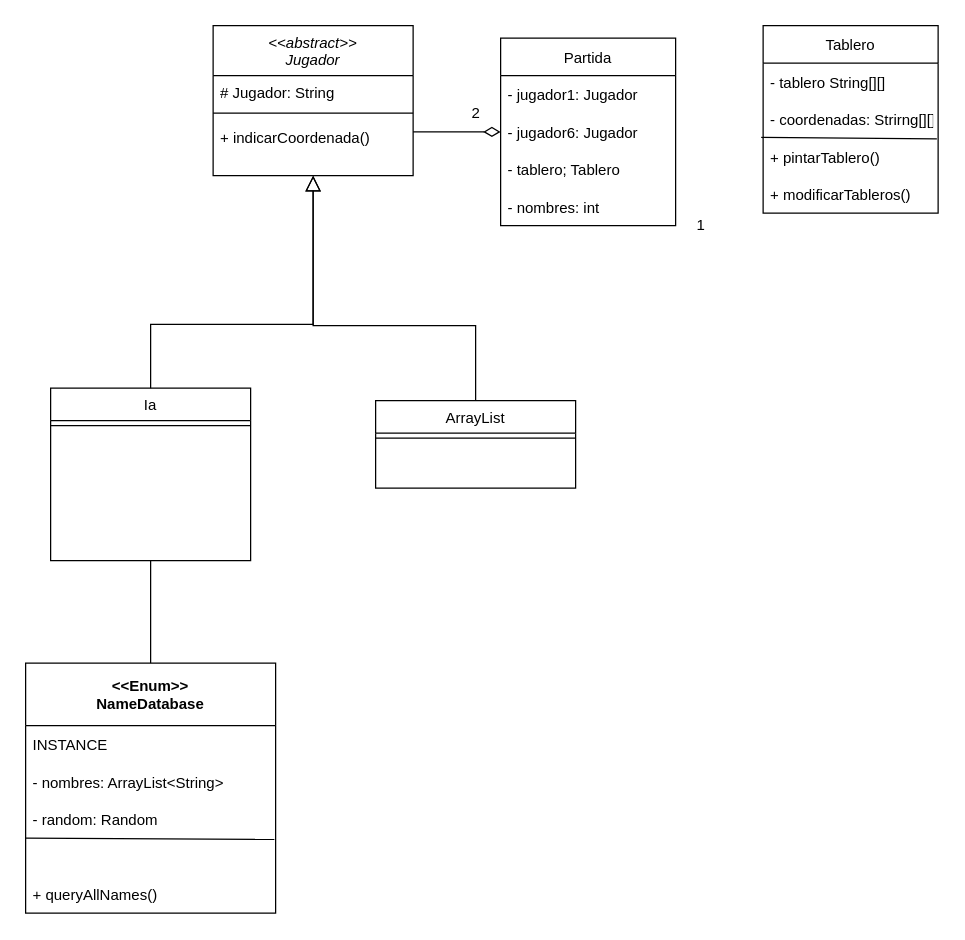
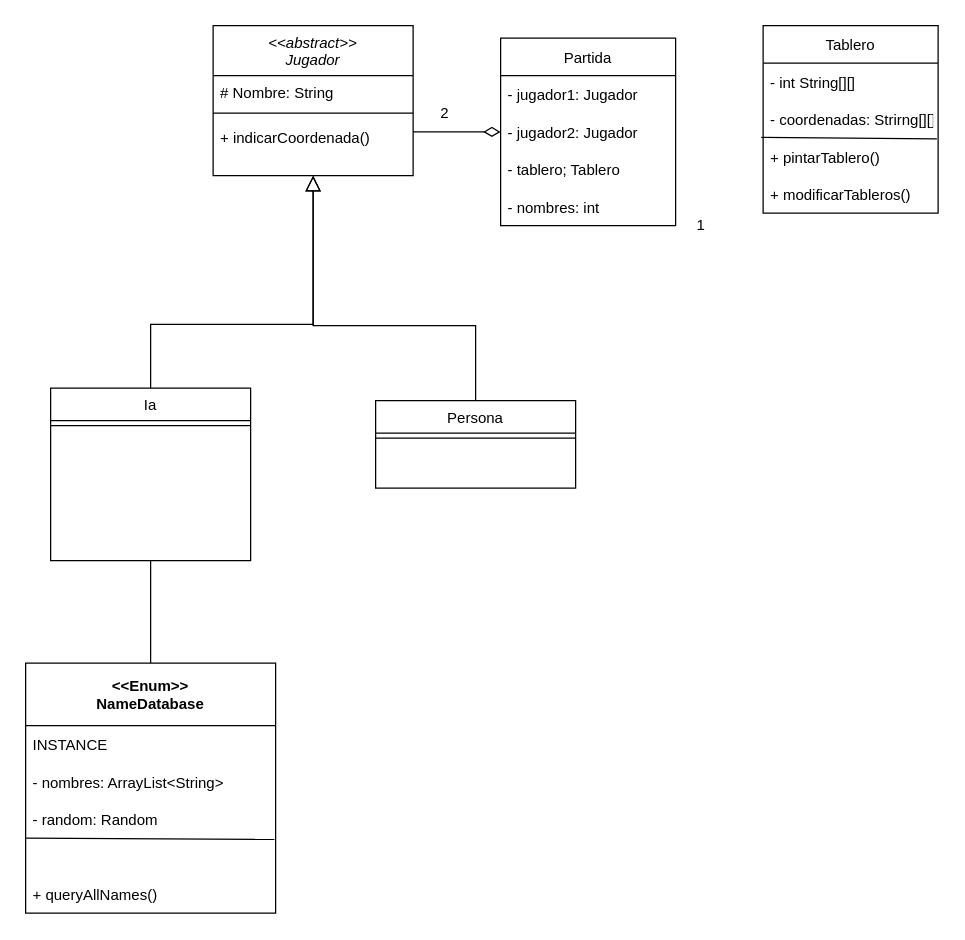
(846, 83) -> (829, 83)
(284, 93) -> (279, 93)
(476, 113) -> (444, 113)
(581, 133) -> (581, 133)
(475, 418) -> (475, 418)
